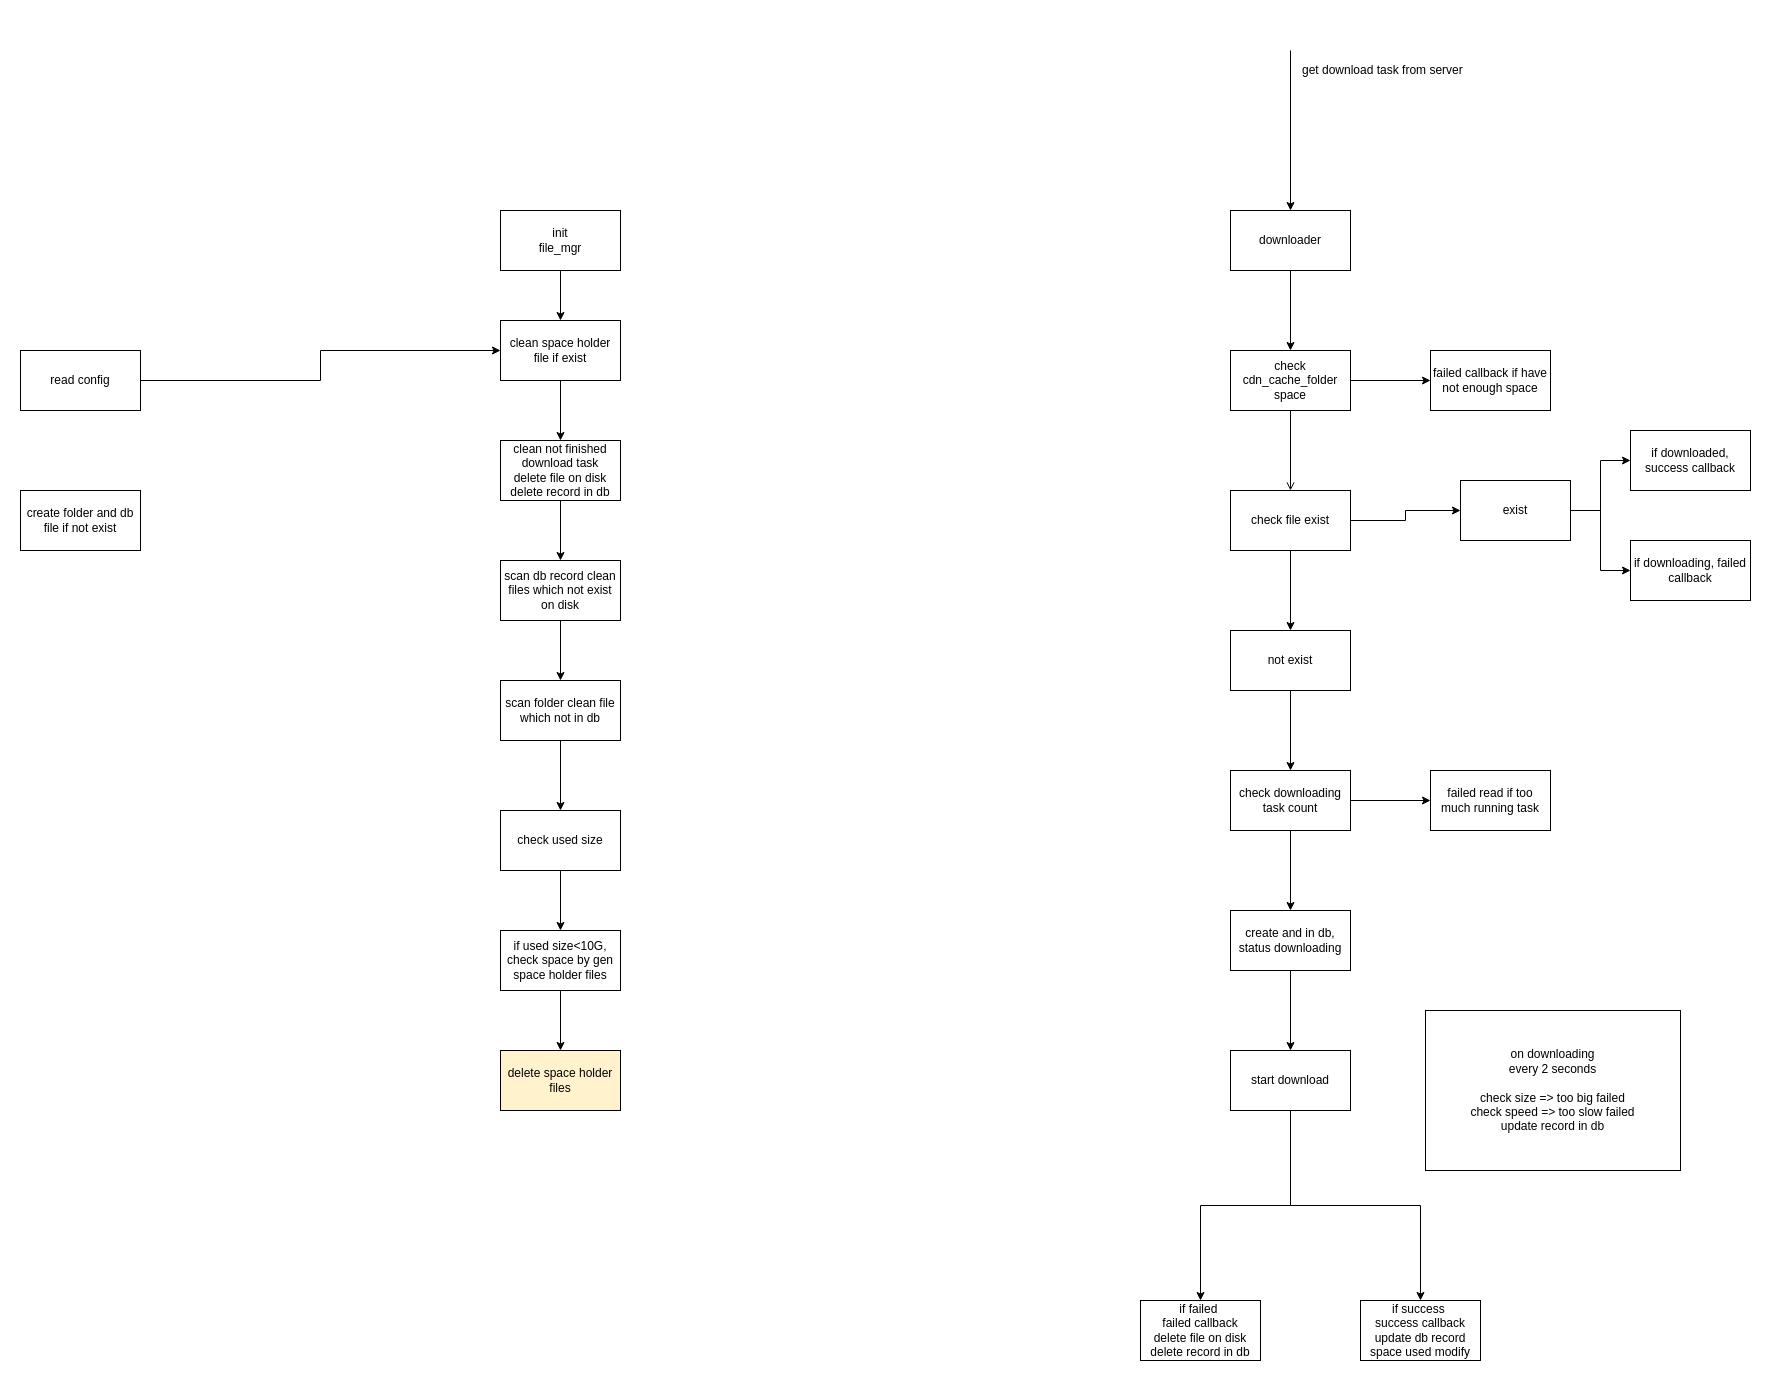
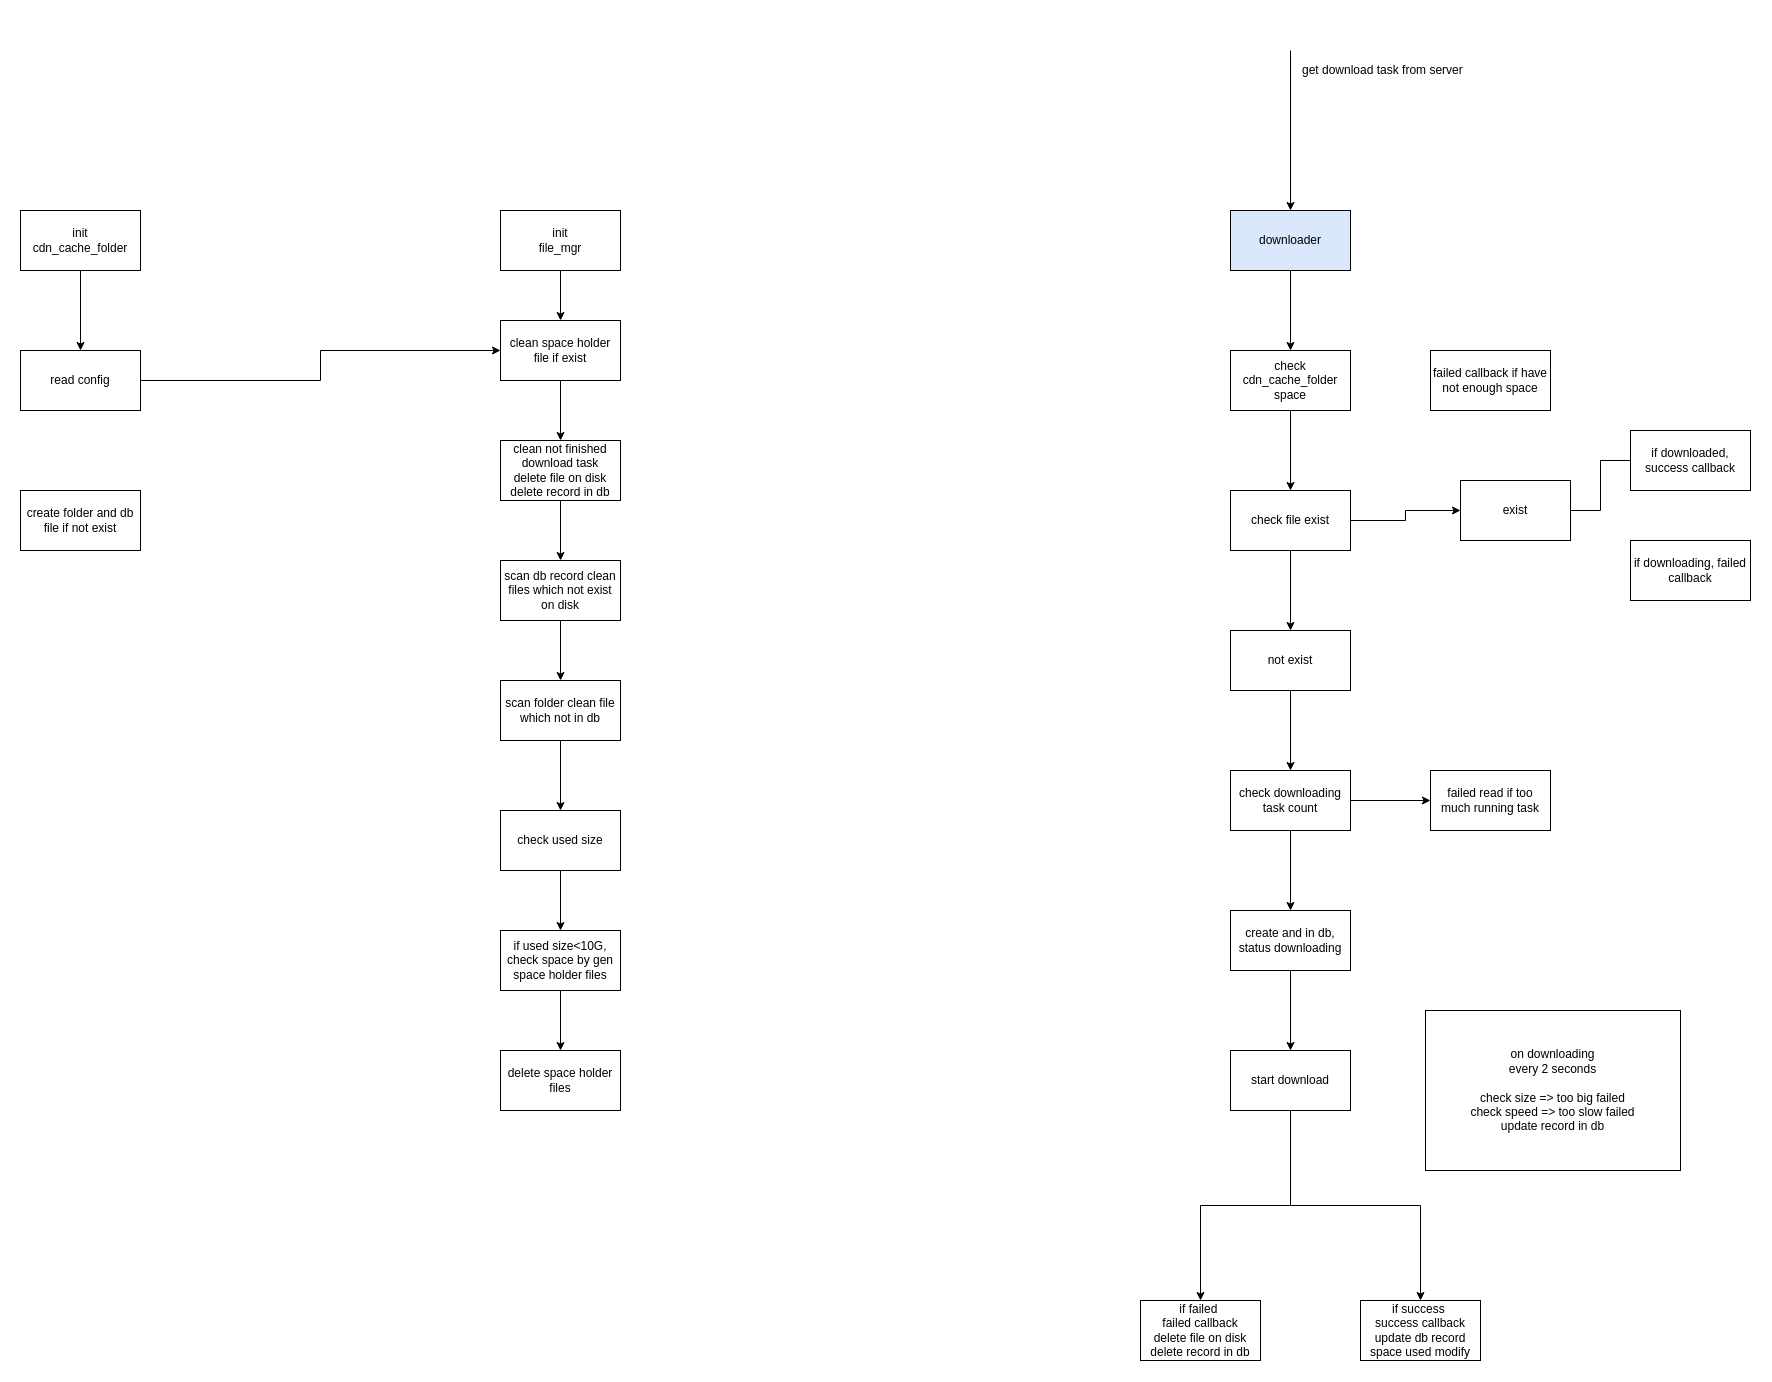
none -> (81, 241)
(1291, 241) -> (1291, 241)
none -> (81, 307)
(1387, 381) -> none
(1622, 461) -> (1625, 461)
(1291, 484) -> (1291, 482)
(1601, 553) -> none
(561, 1081) -> (561, 1081)
